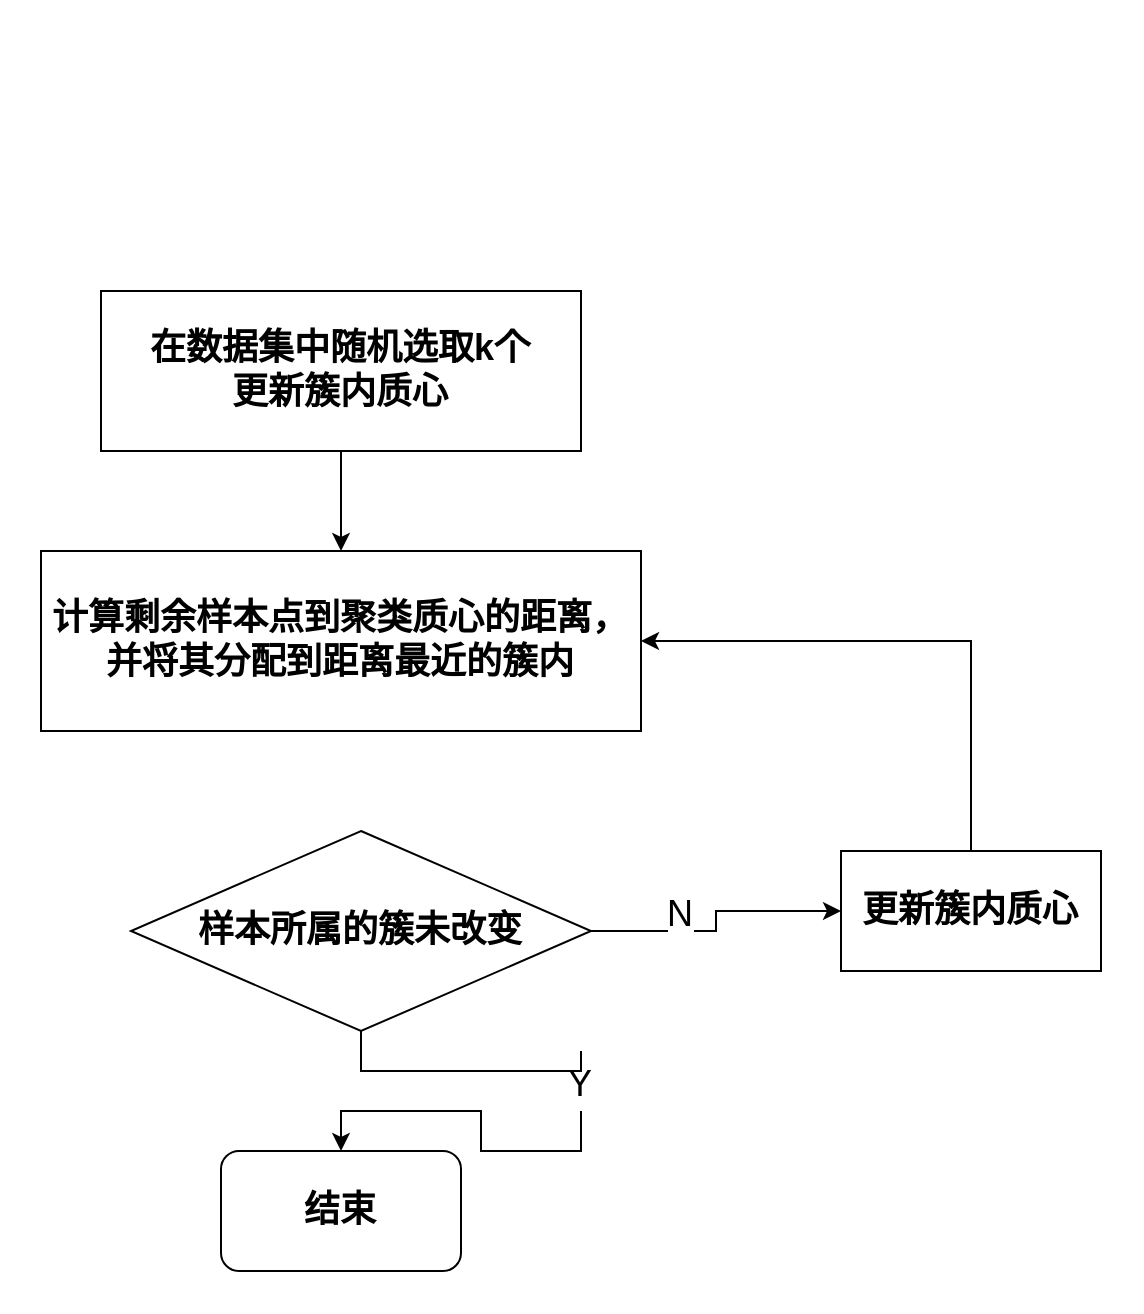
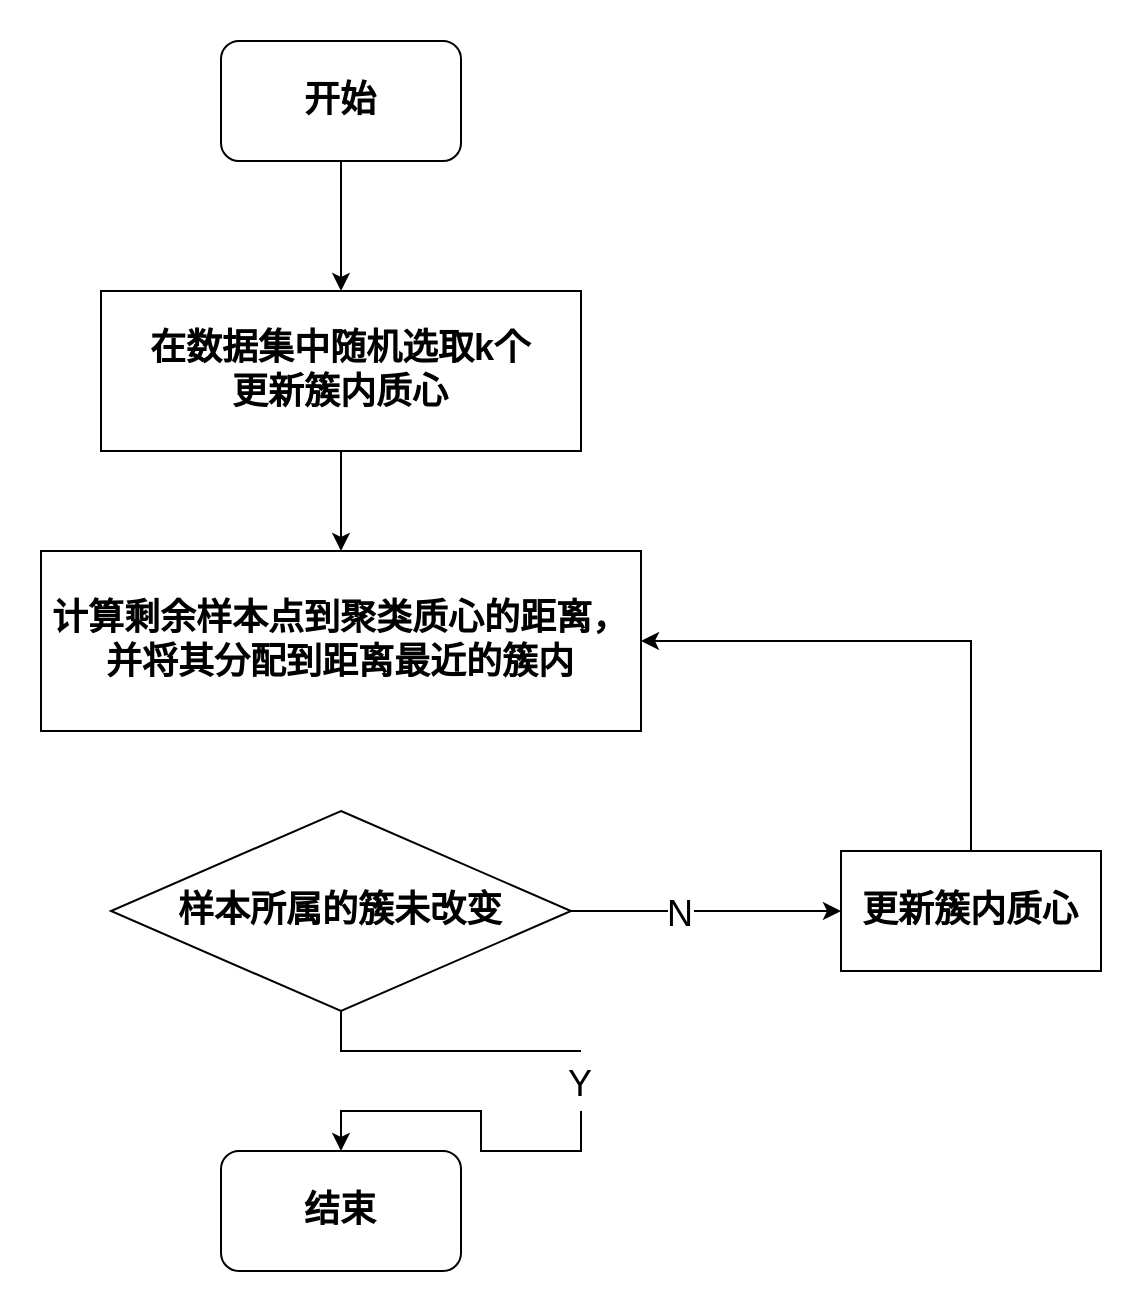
none -> (341, 101)
none -> (341, 219)
(361, 931) -> (341, 911)
